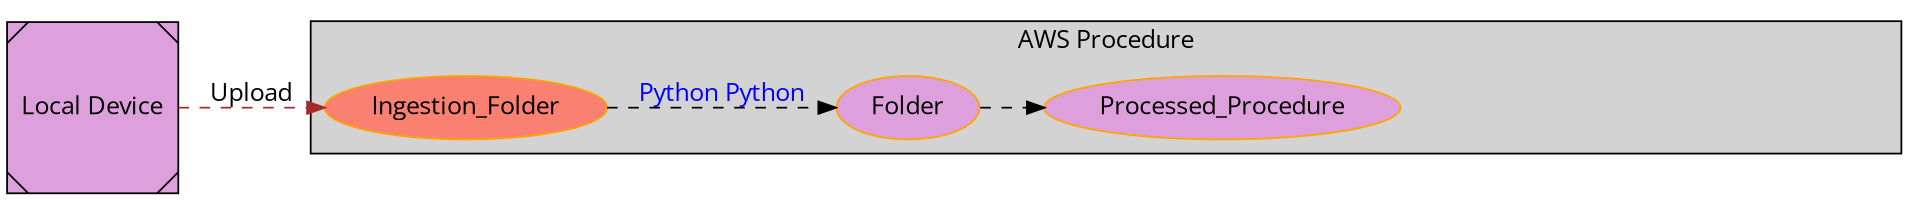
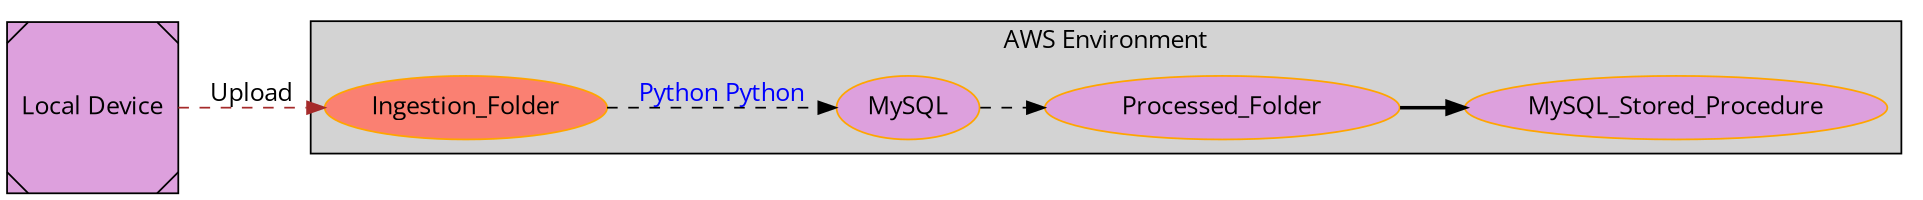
(1106, 41) -> (1106, 41)
(908, 108) -> (908, 108)
(1222, 108) -> (1222, 108)
none -> (1676, 108)
